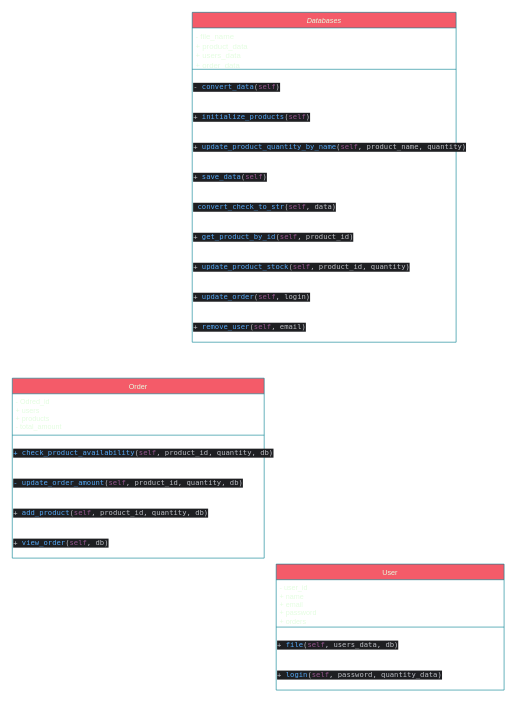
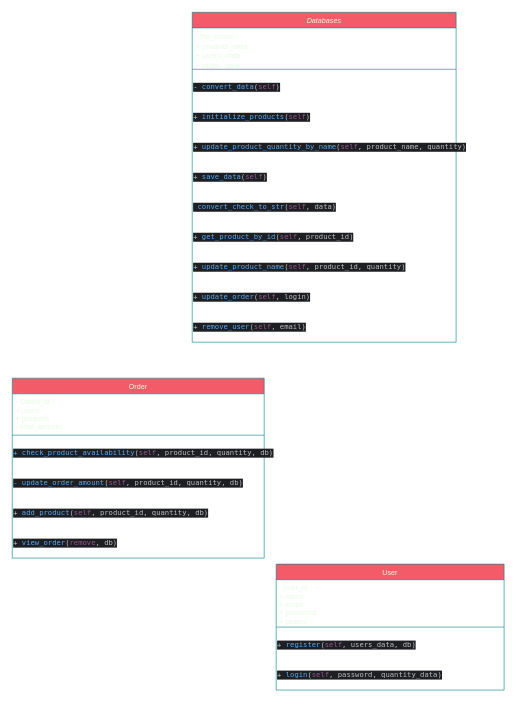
(287, 267) -> (285, 267)
(53, 543) -> (58, 543)
(326, 645) -> (335, 645)
